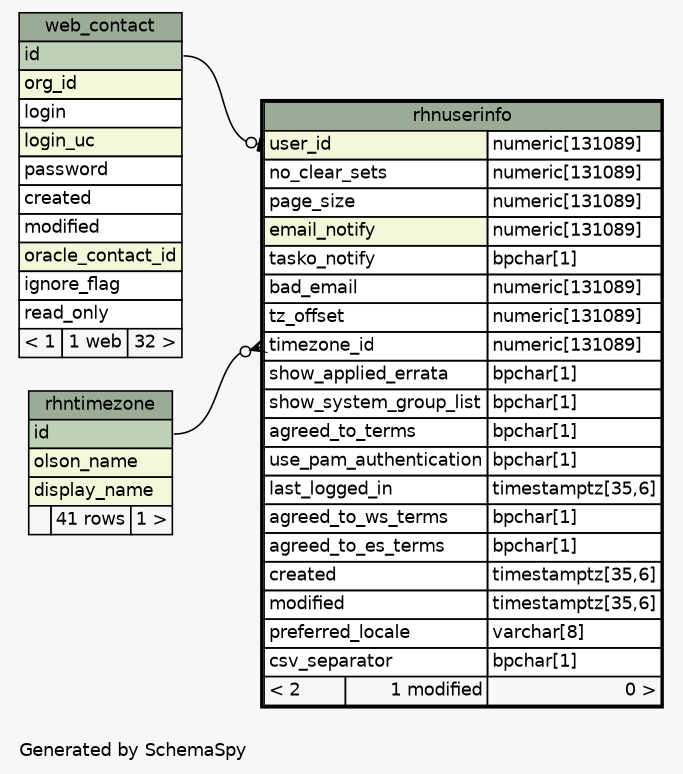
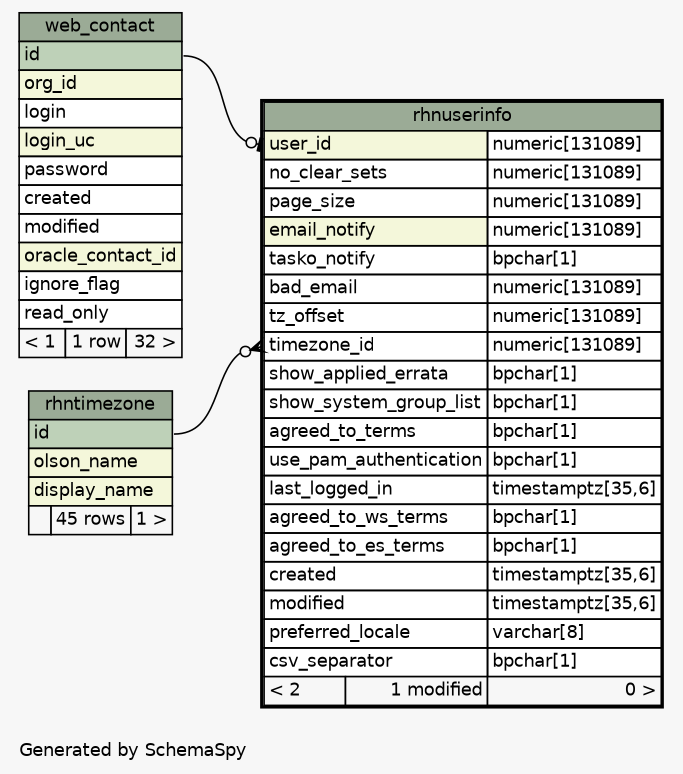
(96, 342) -> (97, 342)
(91, 519) -> (91, 519)
